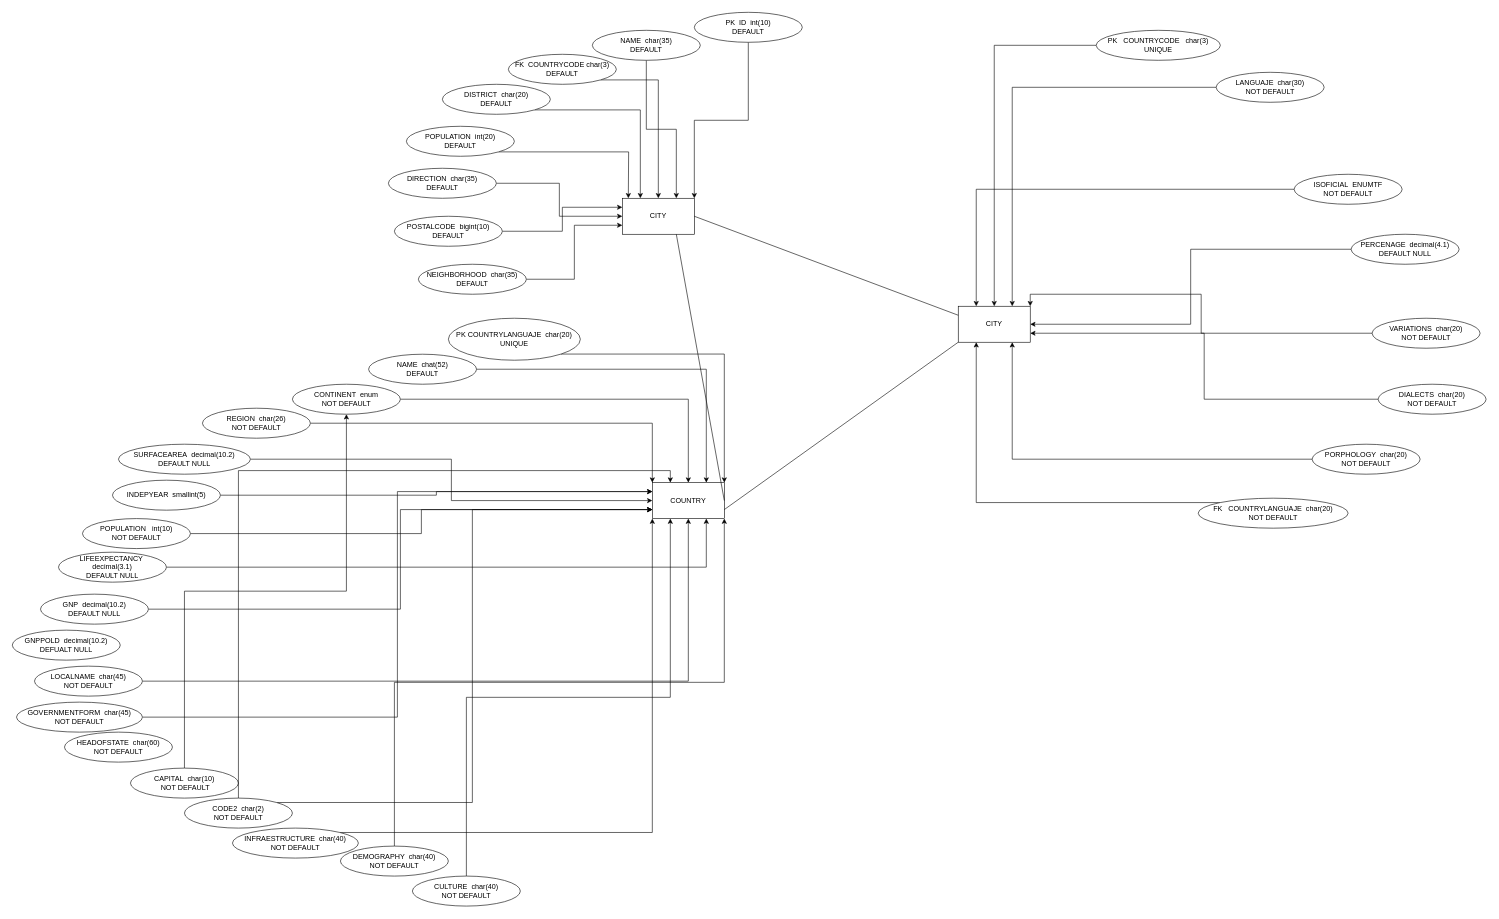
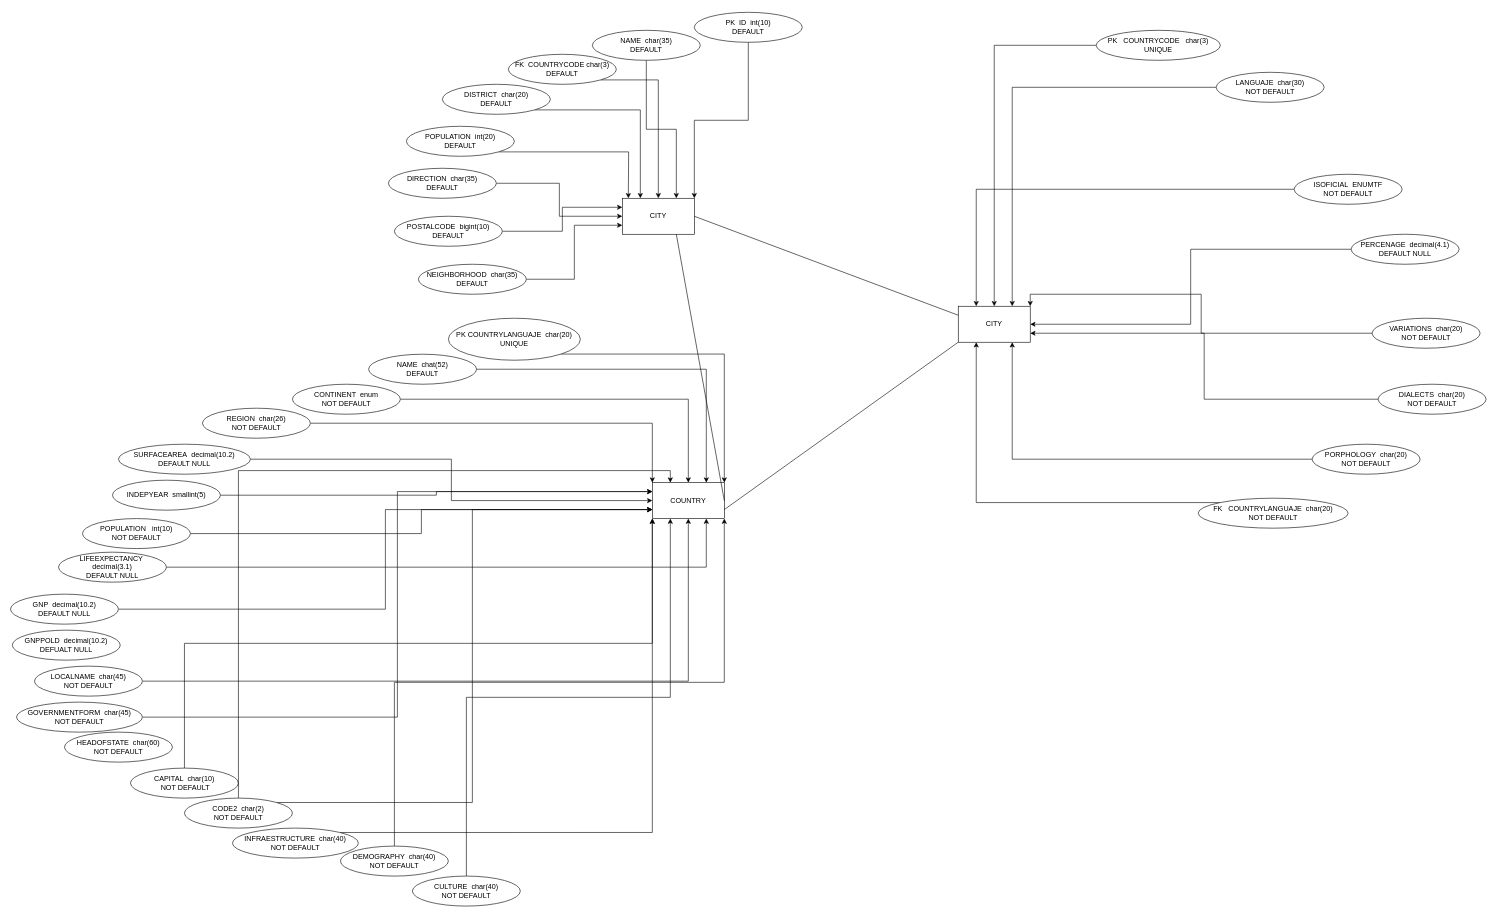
(347, 506) -> (417, 644)
(95, 609) -> (65, 609)
